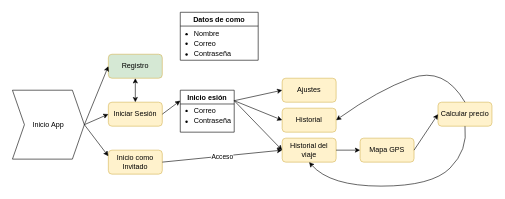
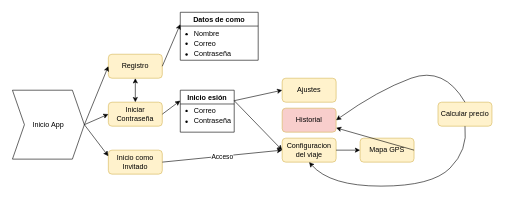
none -> (170, 48)
(135, 66) -> (135, 66)
(259, 111) -> none
(135, 114) -> (135, 114)
(309, 120) -> (309, 120)
(425, 134) -> (378, 140)
(309, 150) -> (309, 150)
